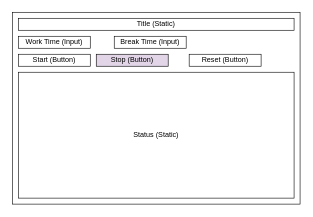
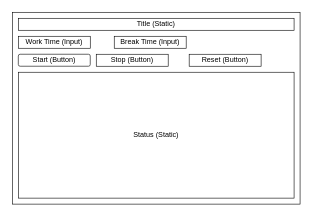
(54, 60) -> (54, 60)
(132, 60) -> (132, 60)
